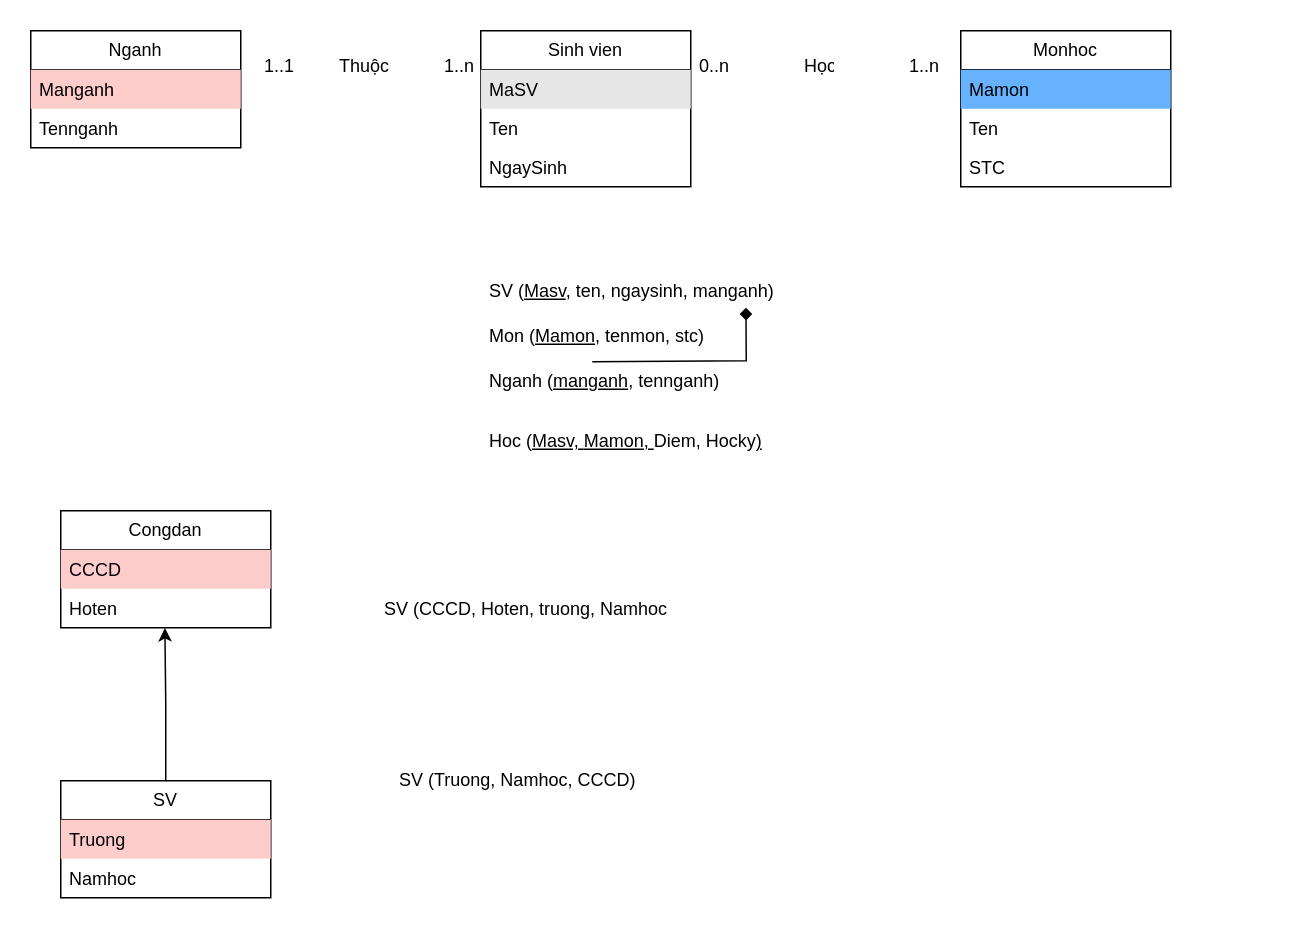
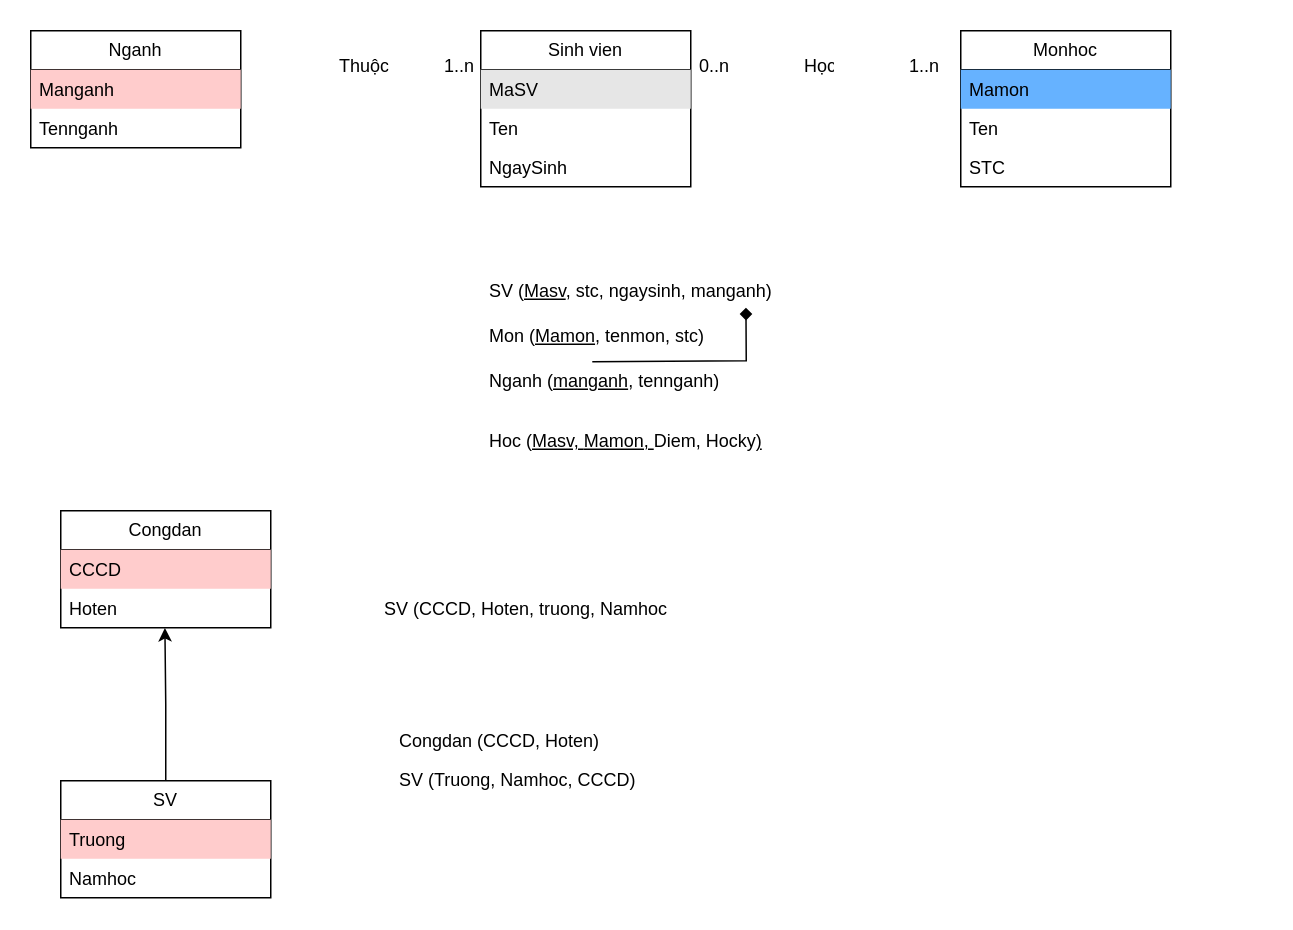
(278, 65) -> none
(637, 292) -> (637, 292)
none -> (781, 740)
